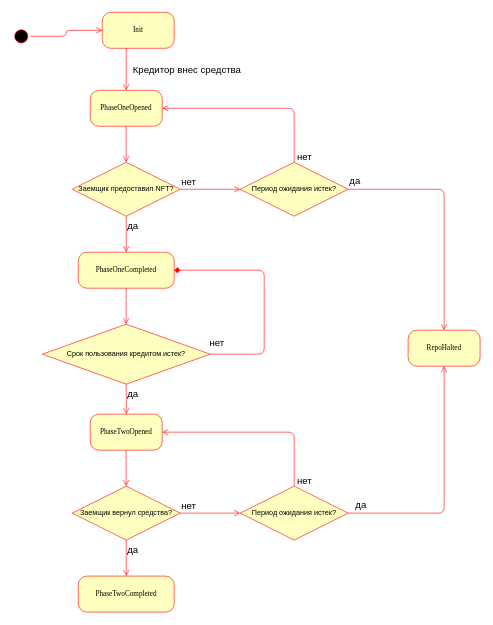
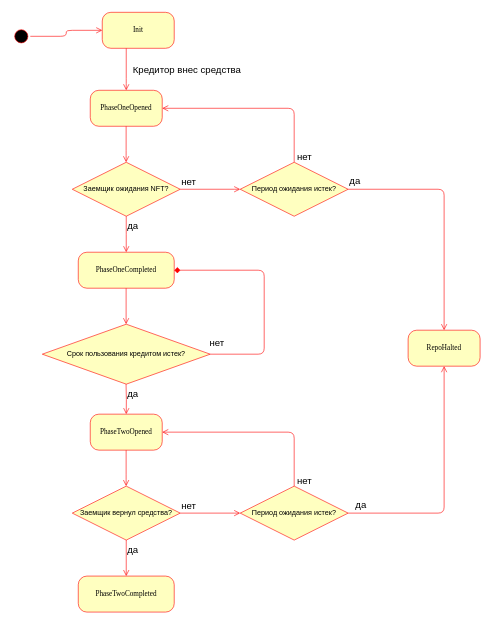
(126, 189) -> (126, 189)
